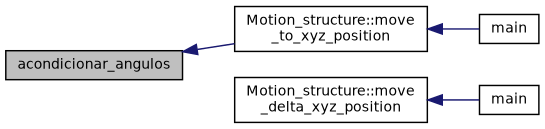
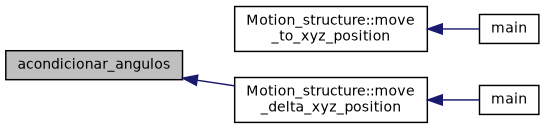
(216, 47) -> (216, 83)
